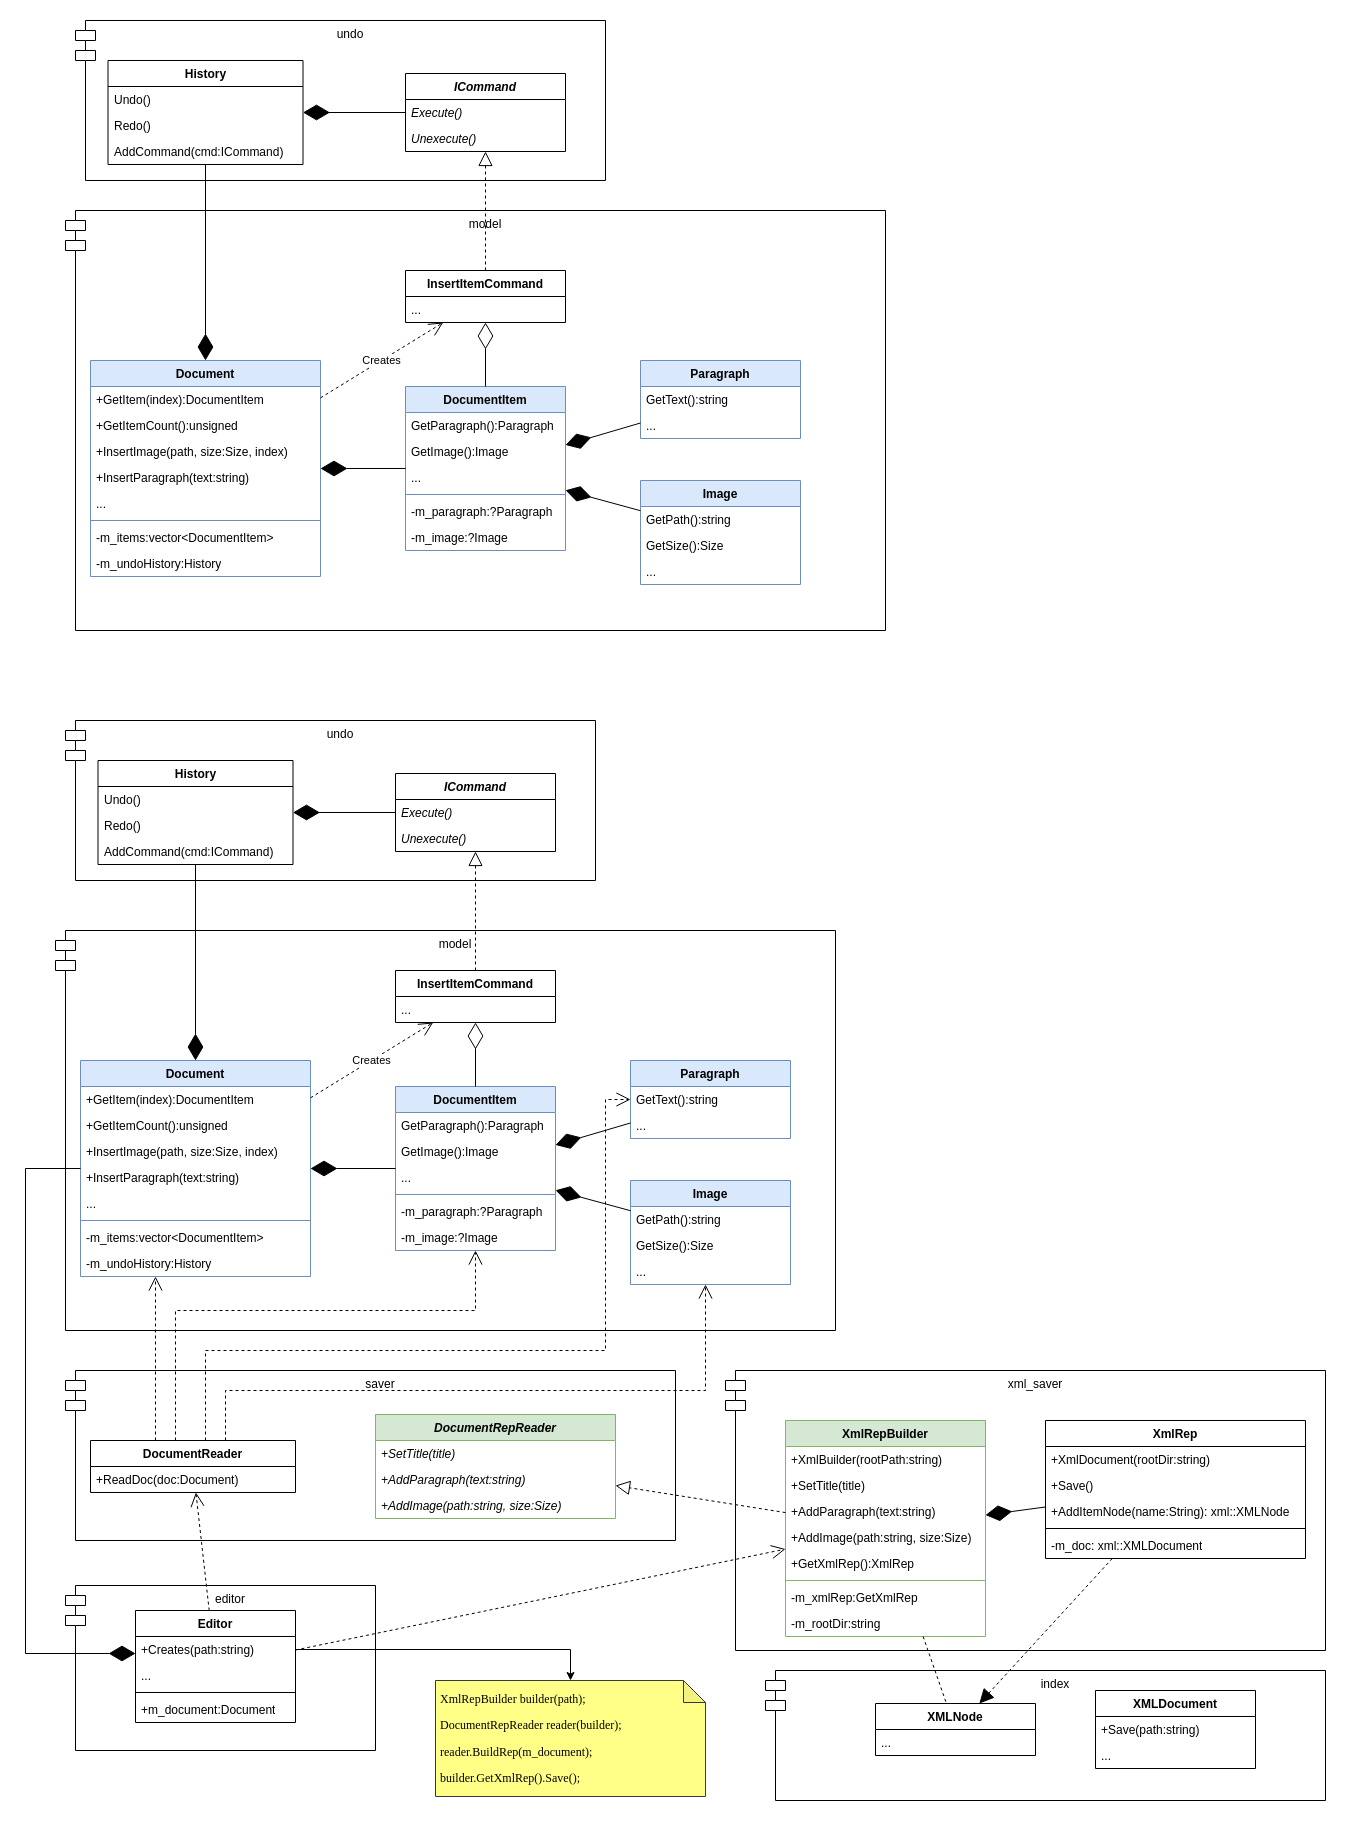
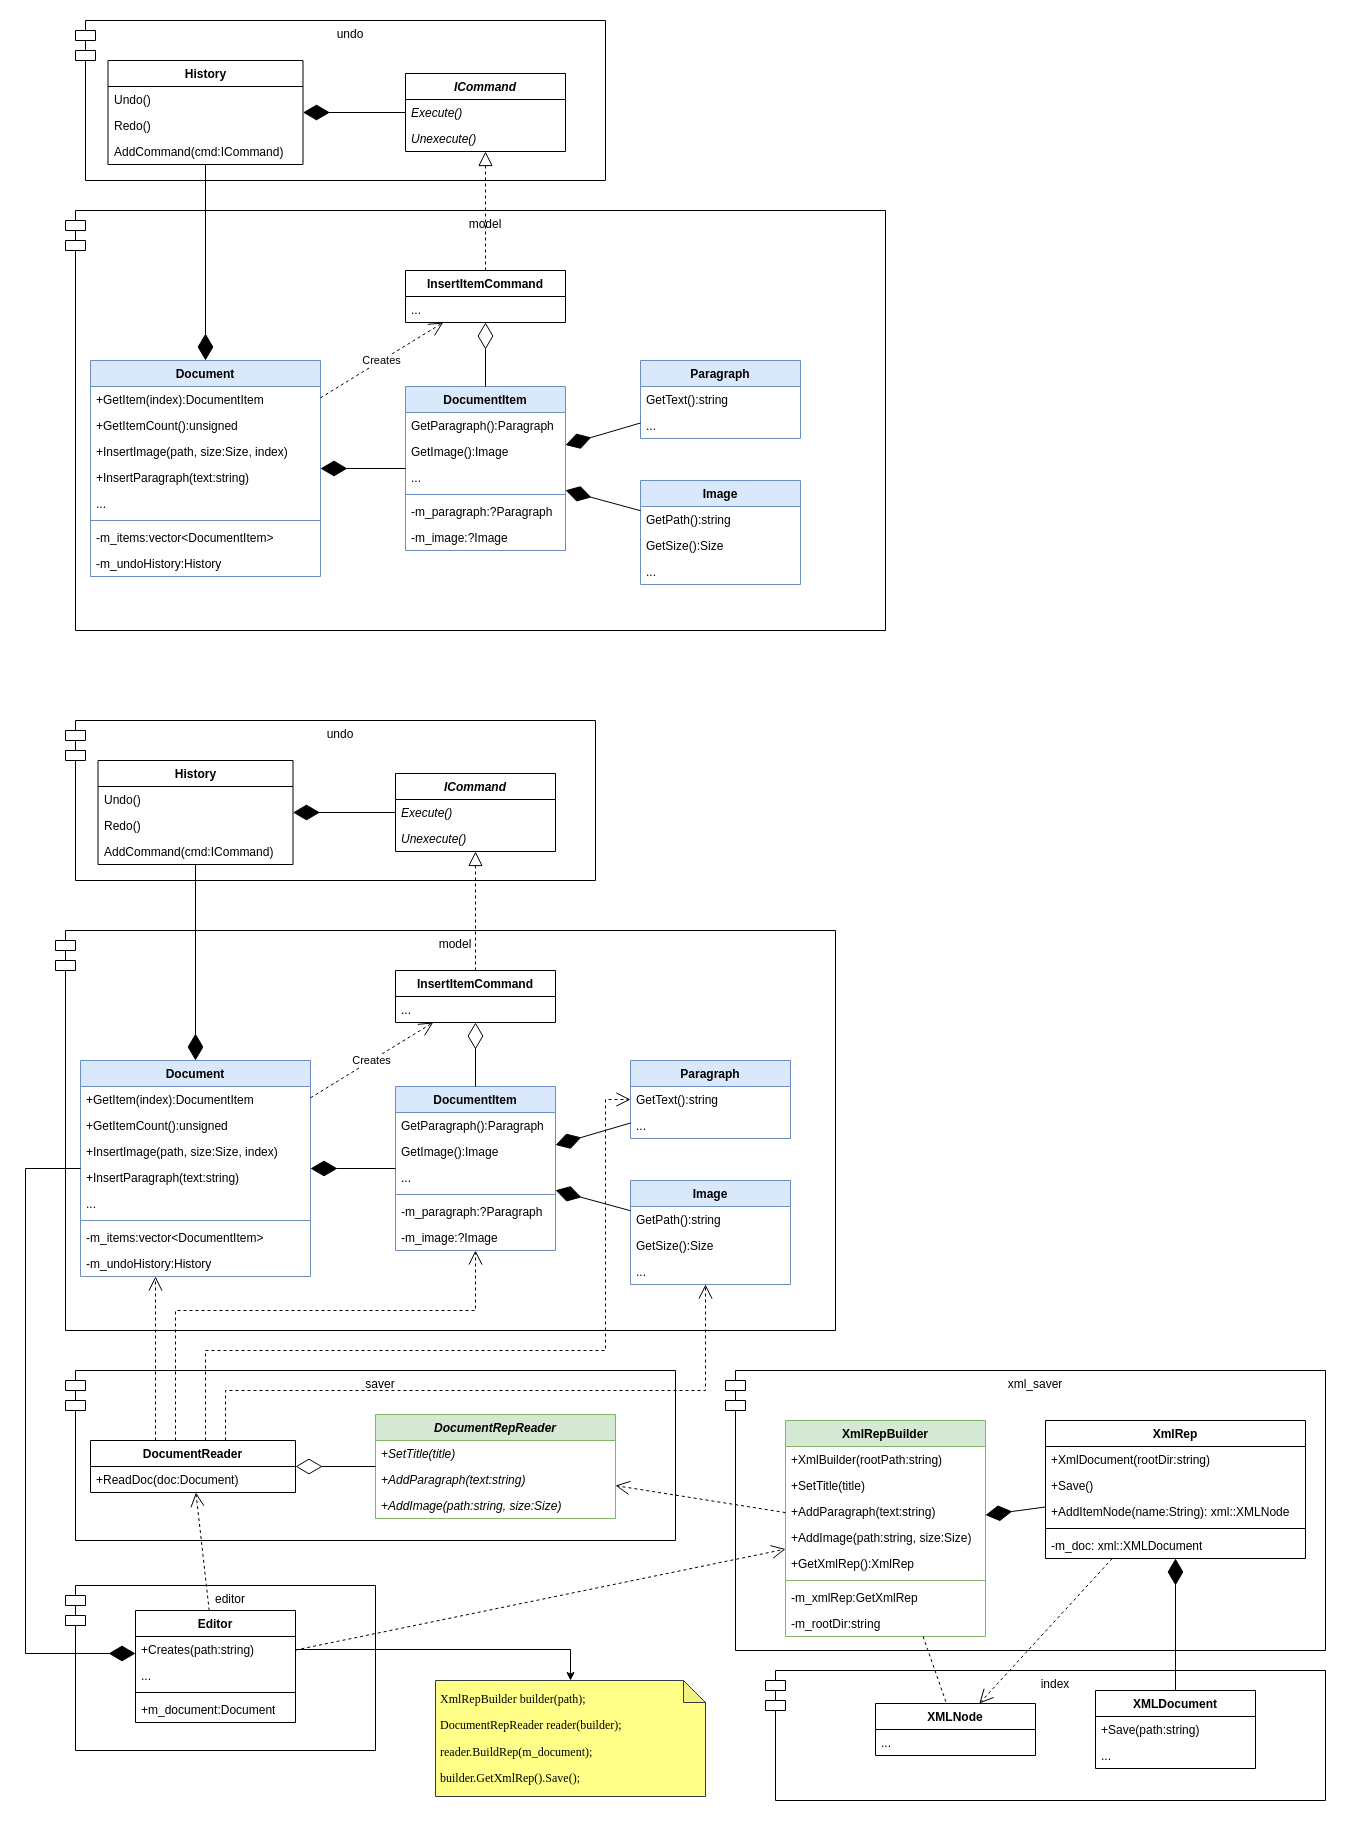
none -> (347, 1467)
(630, 1488) -> (626, 1487)
none -> (1176, 1637)
(990, 1692) -> (986, 1696)
